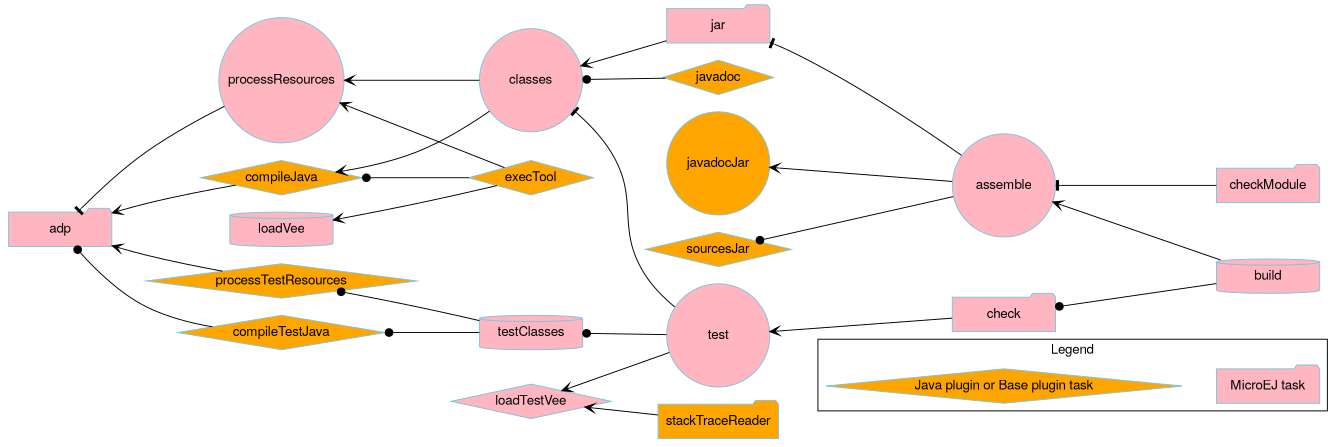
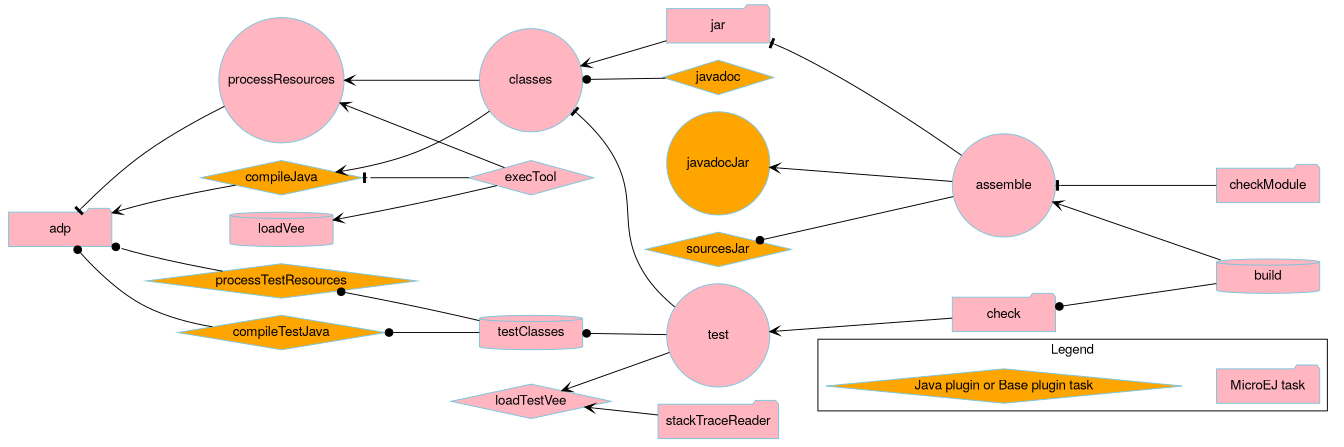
(420, 178) -> (420, 178)
(531, 178) -> (531, 178)
(172, 261) -> (172, 261)
(718, 421) -> (718, 421)
